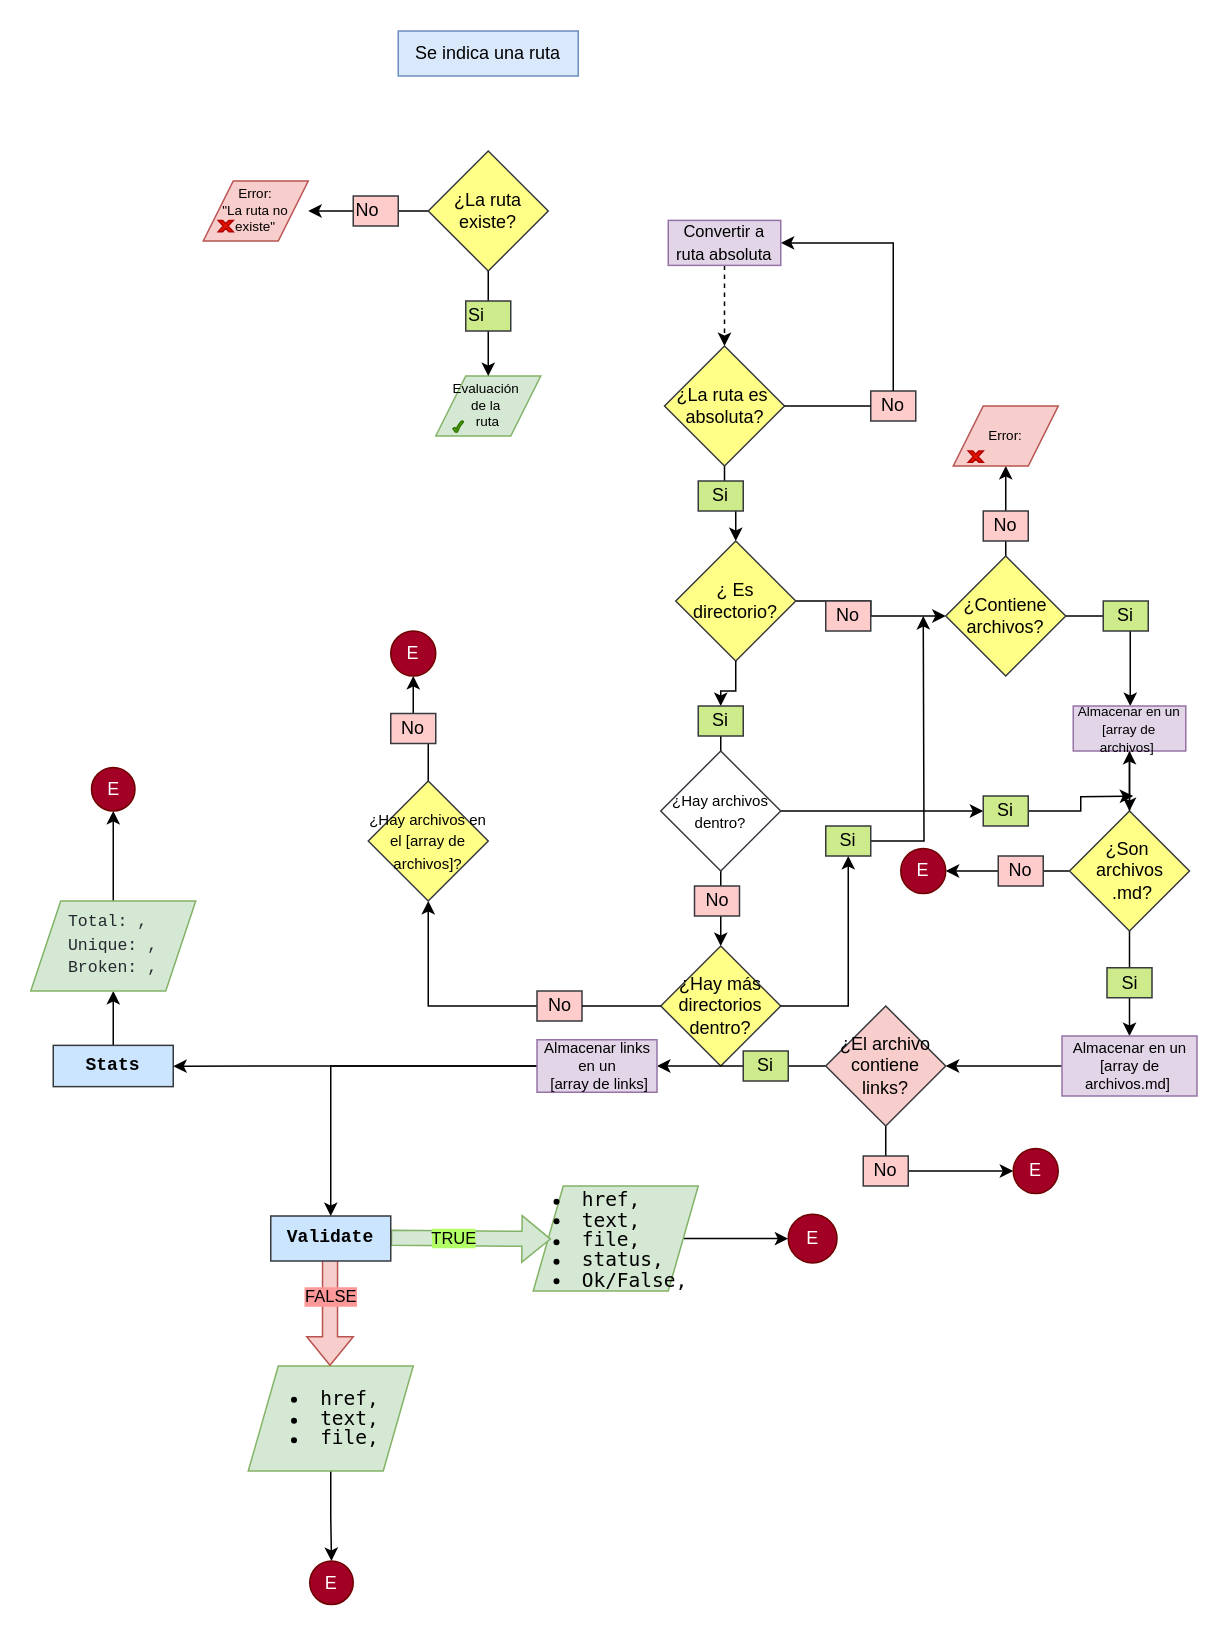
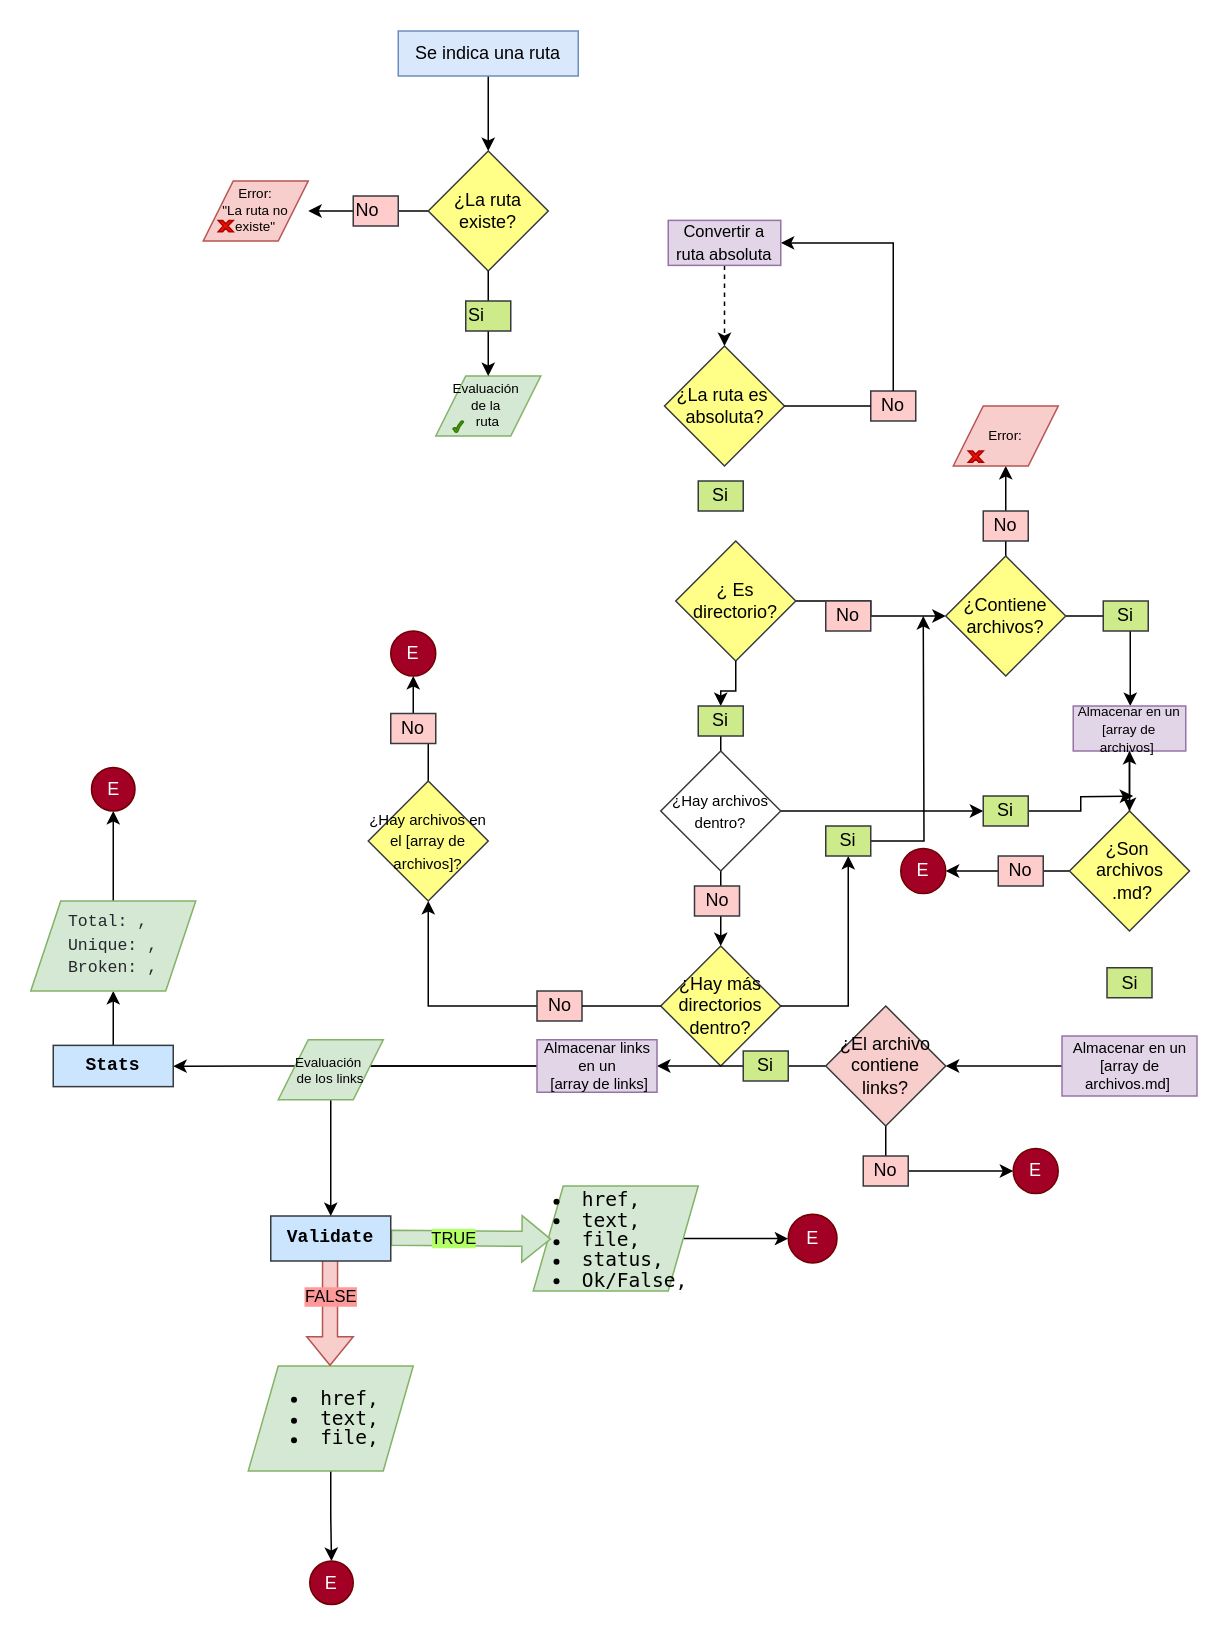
none -> (488, 108)
(736, 521) -> none
(1130, 949) -> none
none -> (331, 1070)
